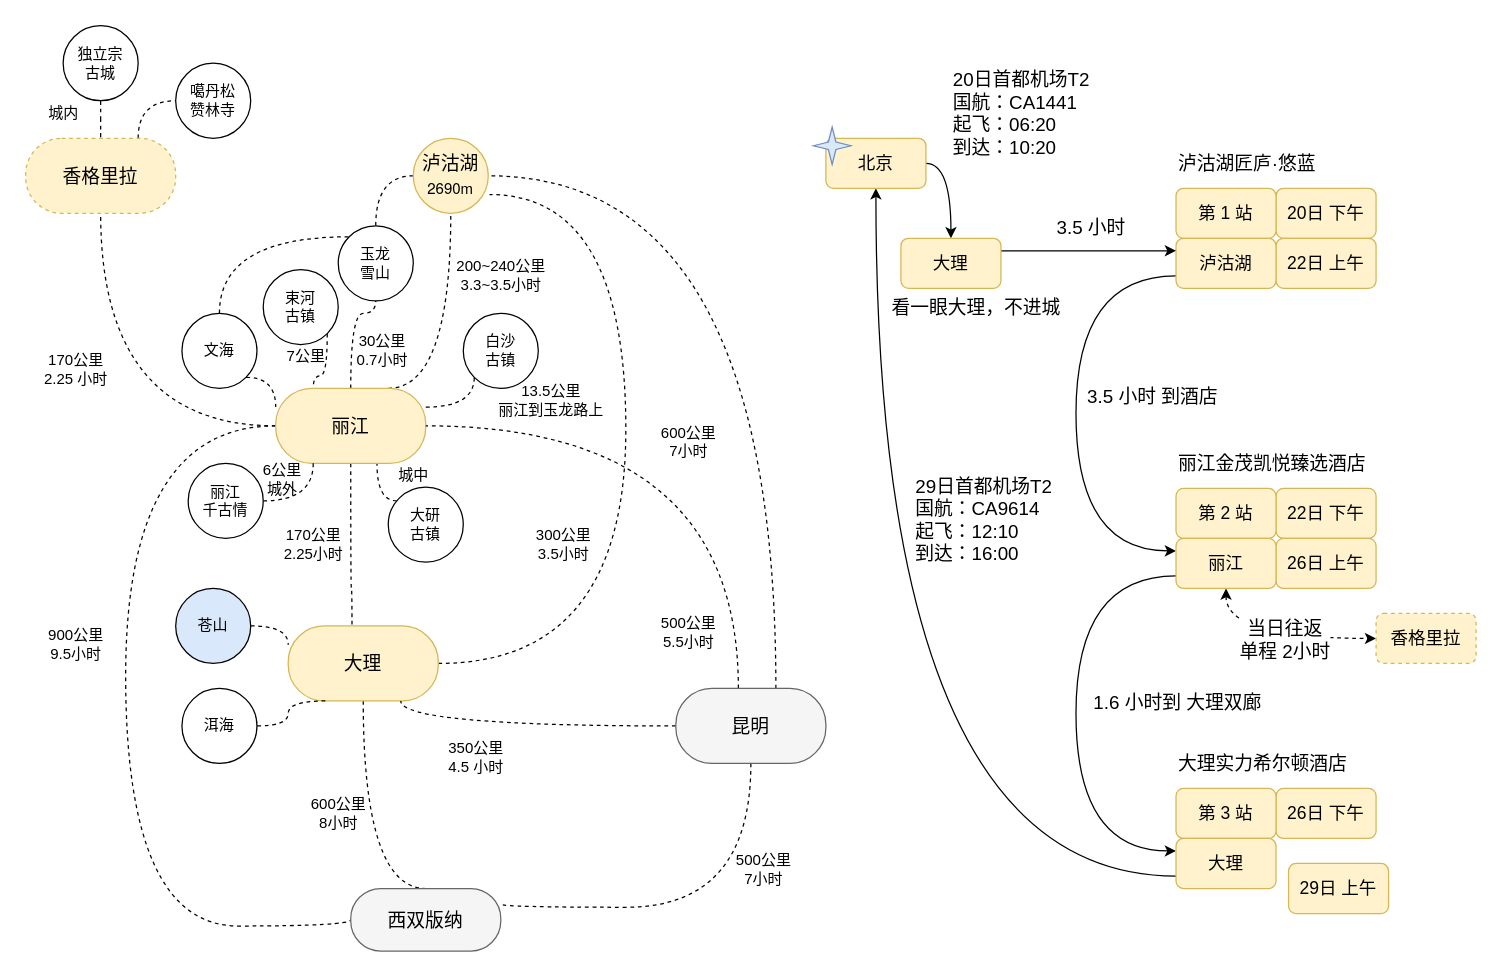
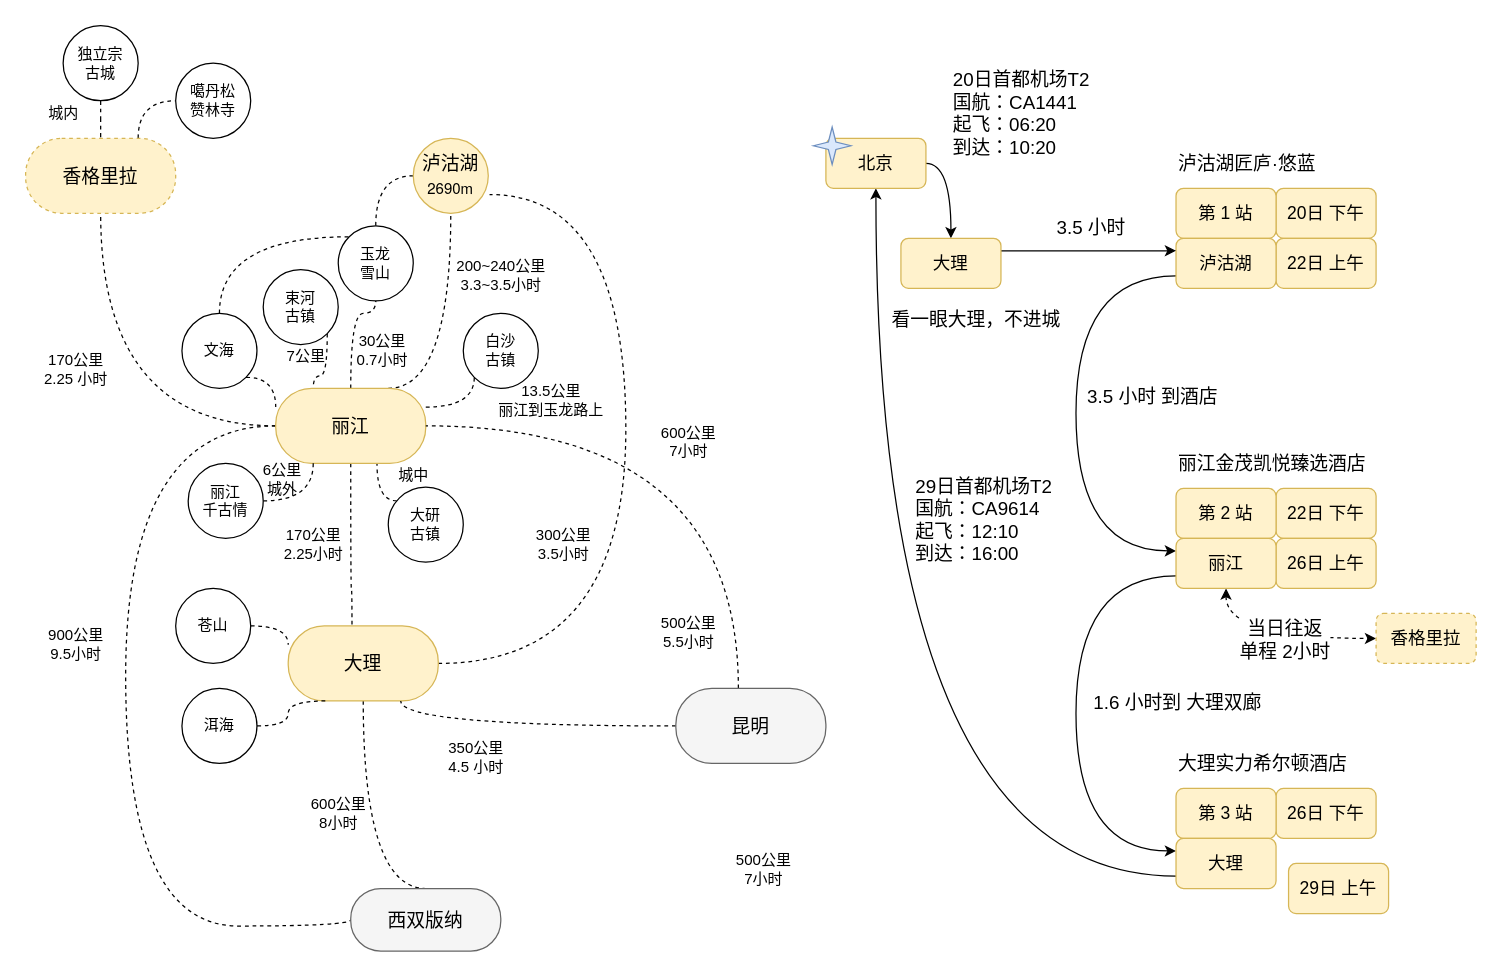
(976, 307) -> (976, 319)
(731, 365) -> none
(213, 626) -> (213, 626)
(673, 900) -> none
